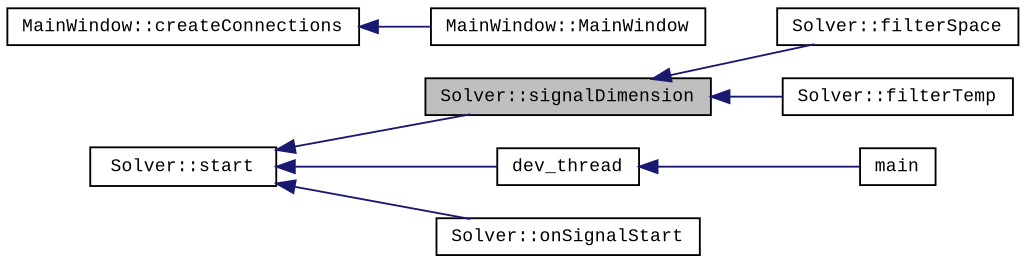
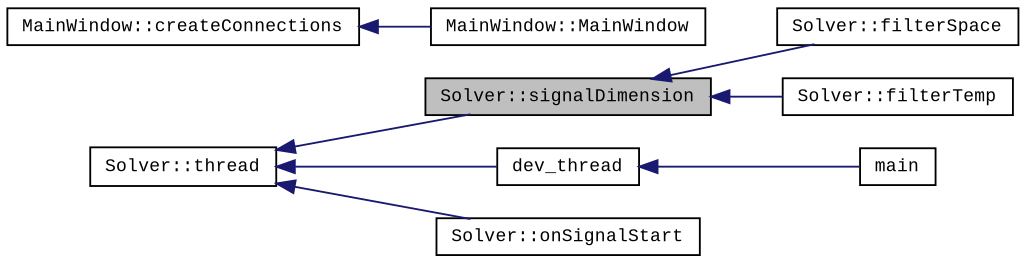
(183, 167) -> (183, 167)
